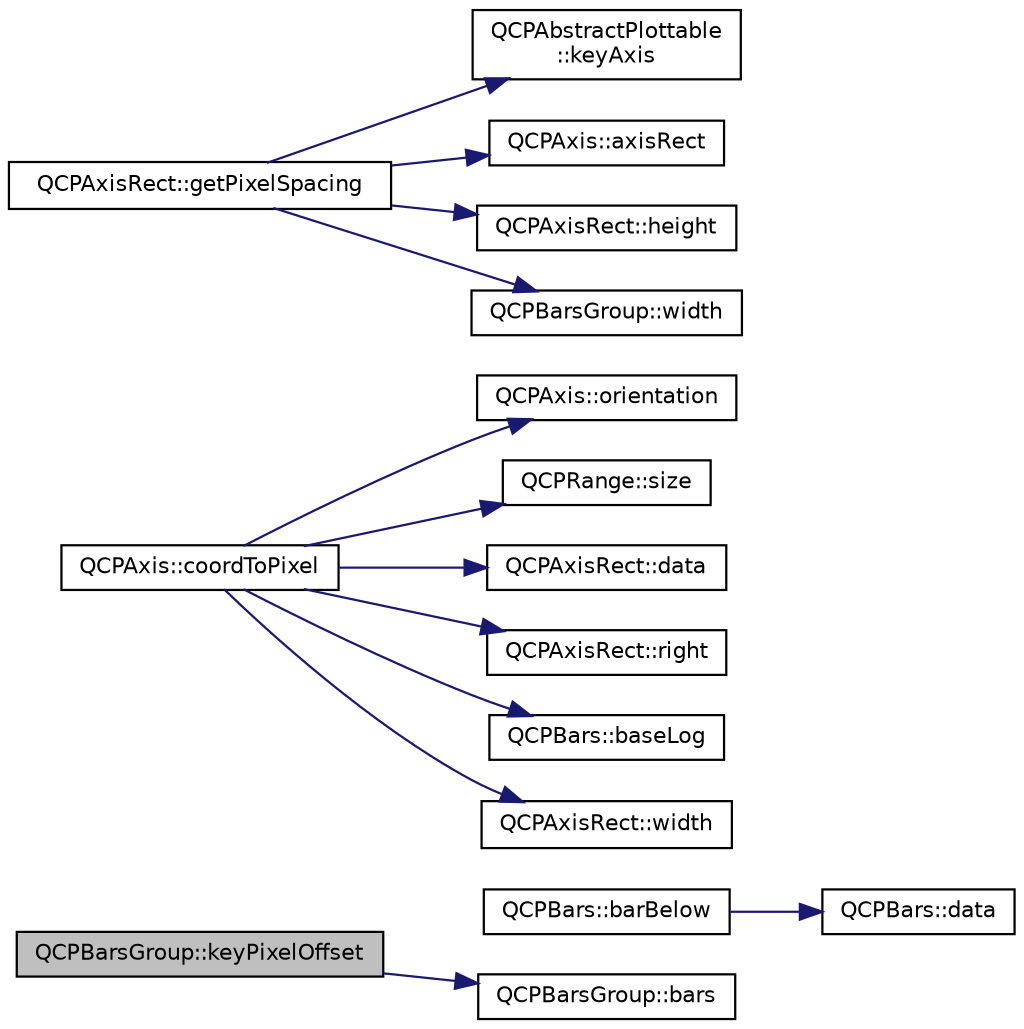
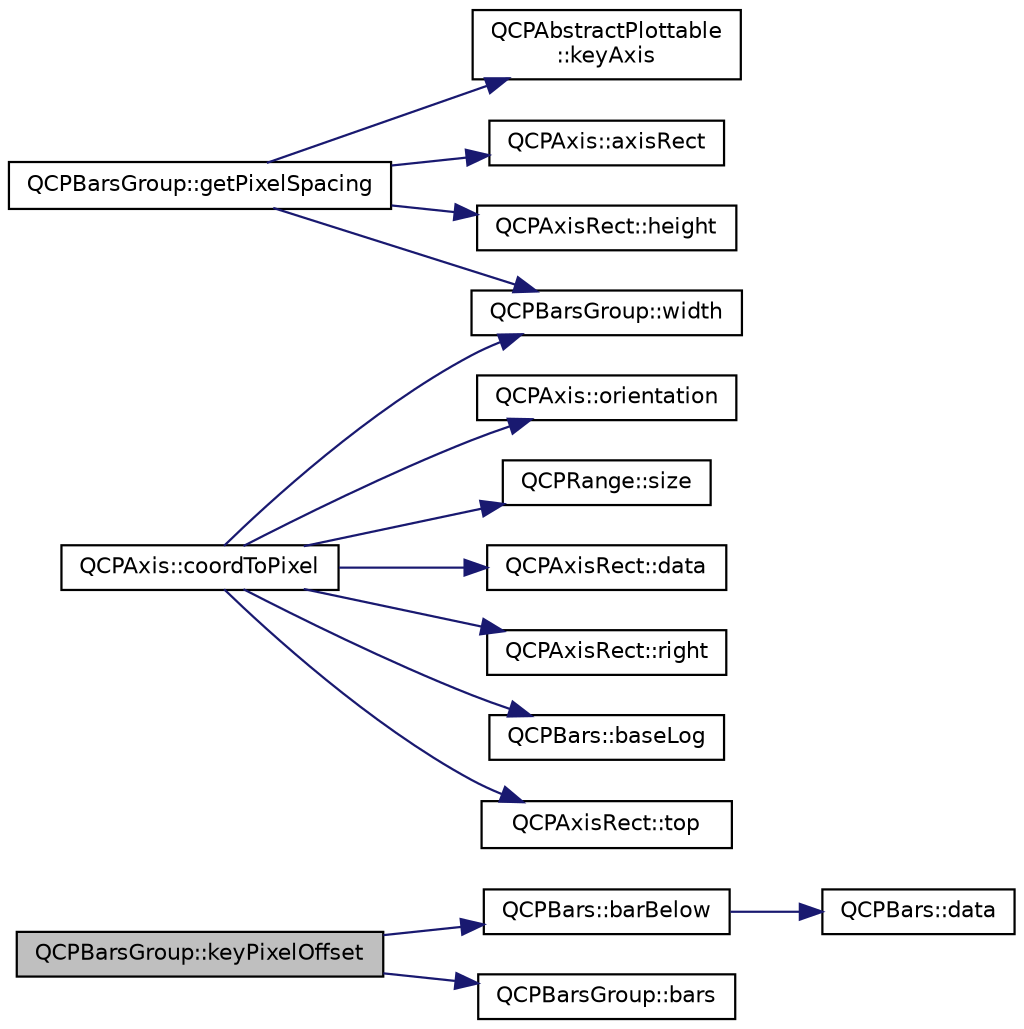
(200, 185) -> (200, 185)
none -> (354, 433)
(607, 825) -> (607, 825)
none -> (422, 931)
